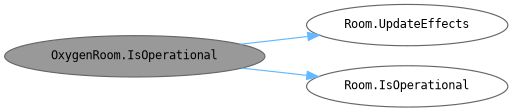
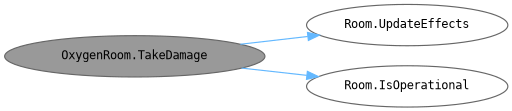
(135, 56) -> (135, 56)
